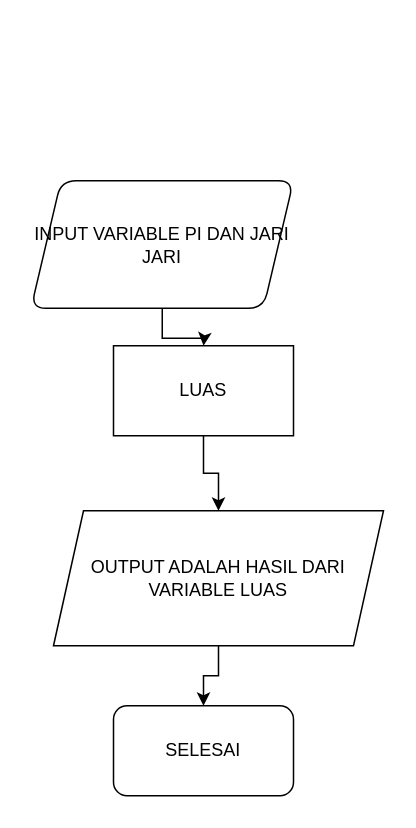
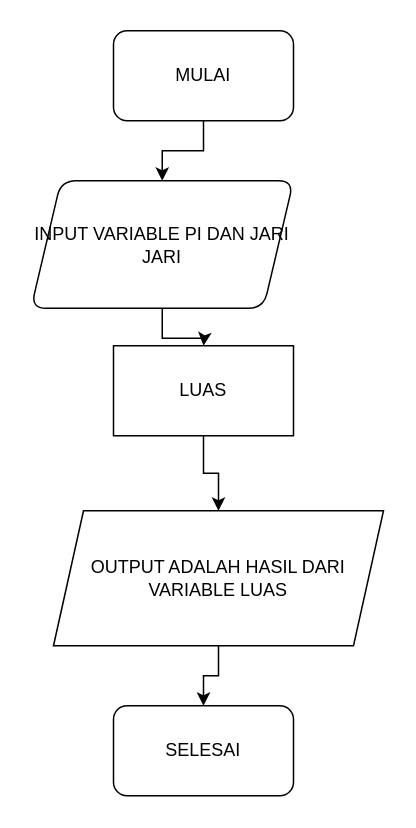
none -> (203, 76)
none -> (188, 151)
